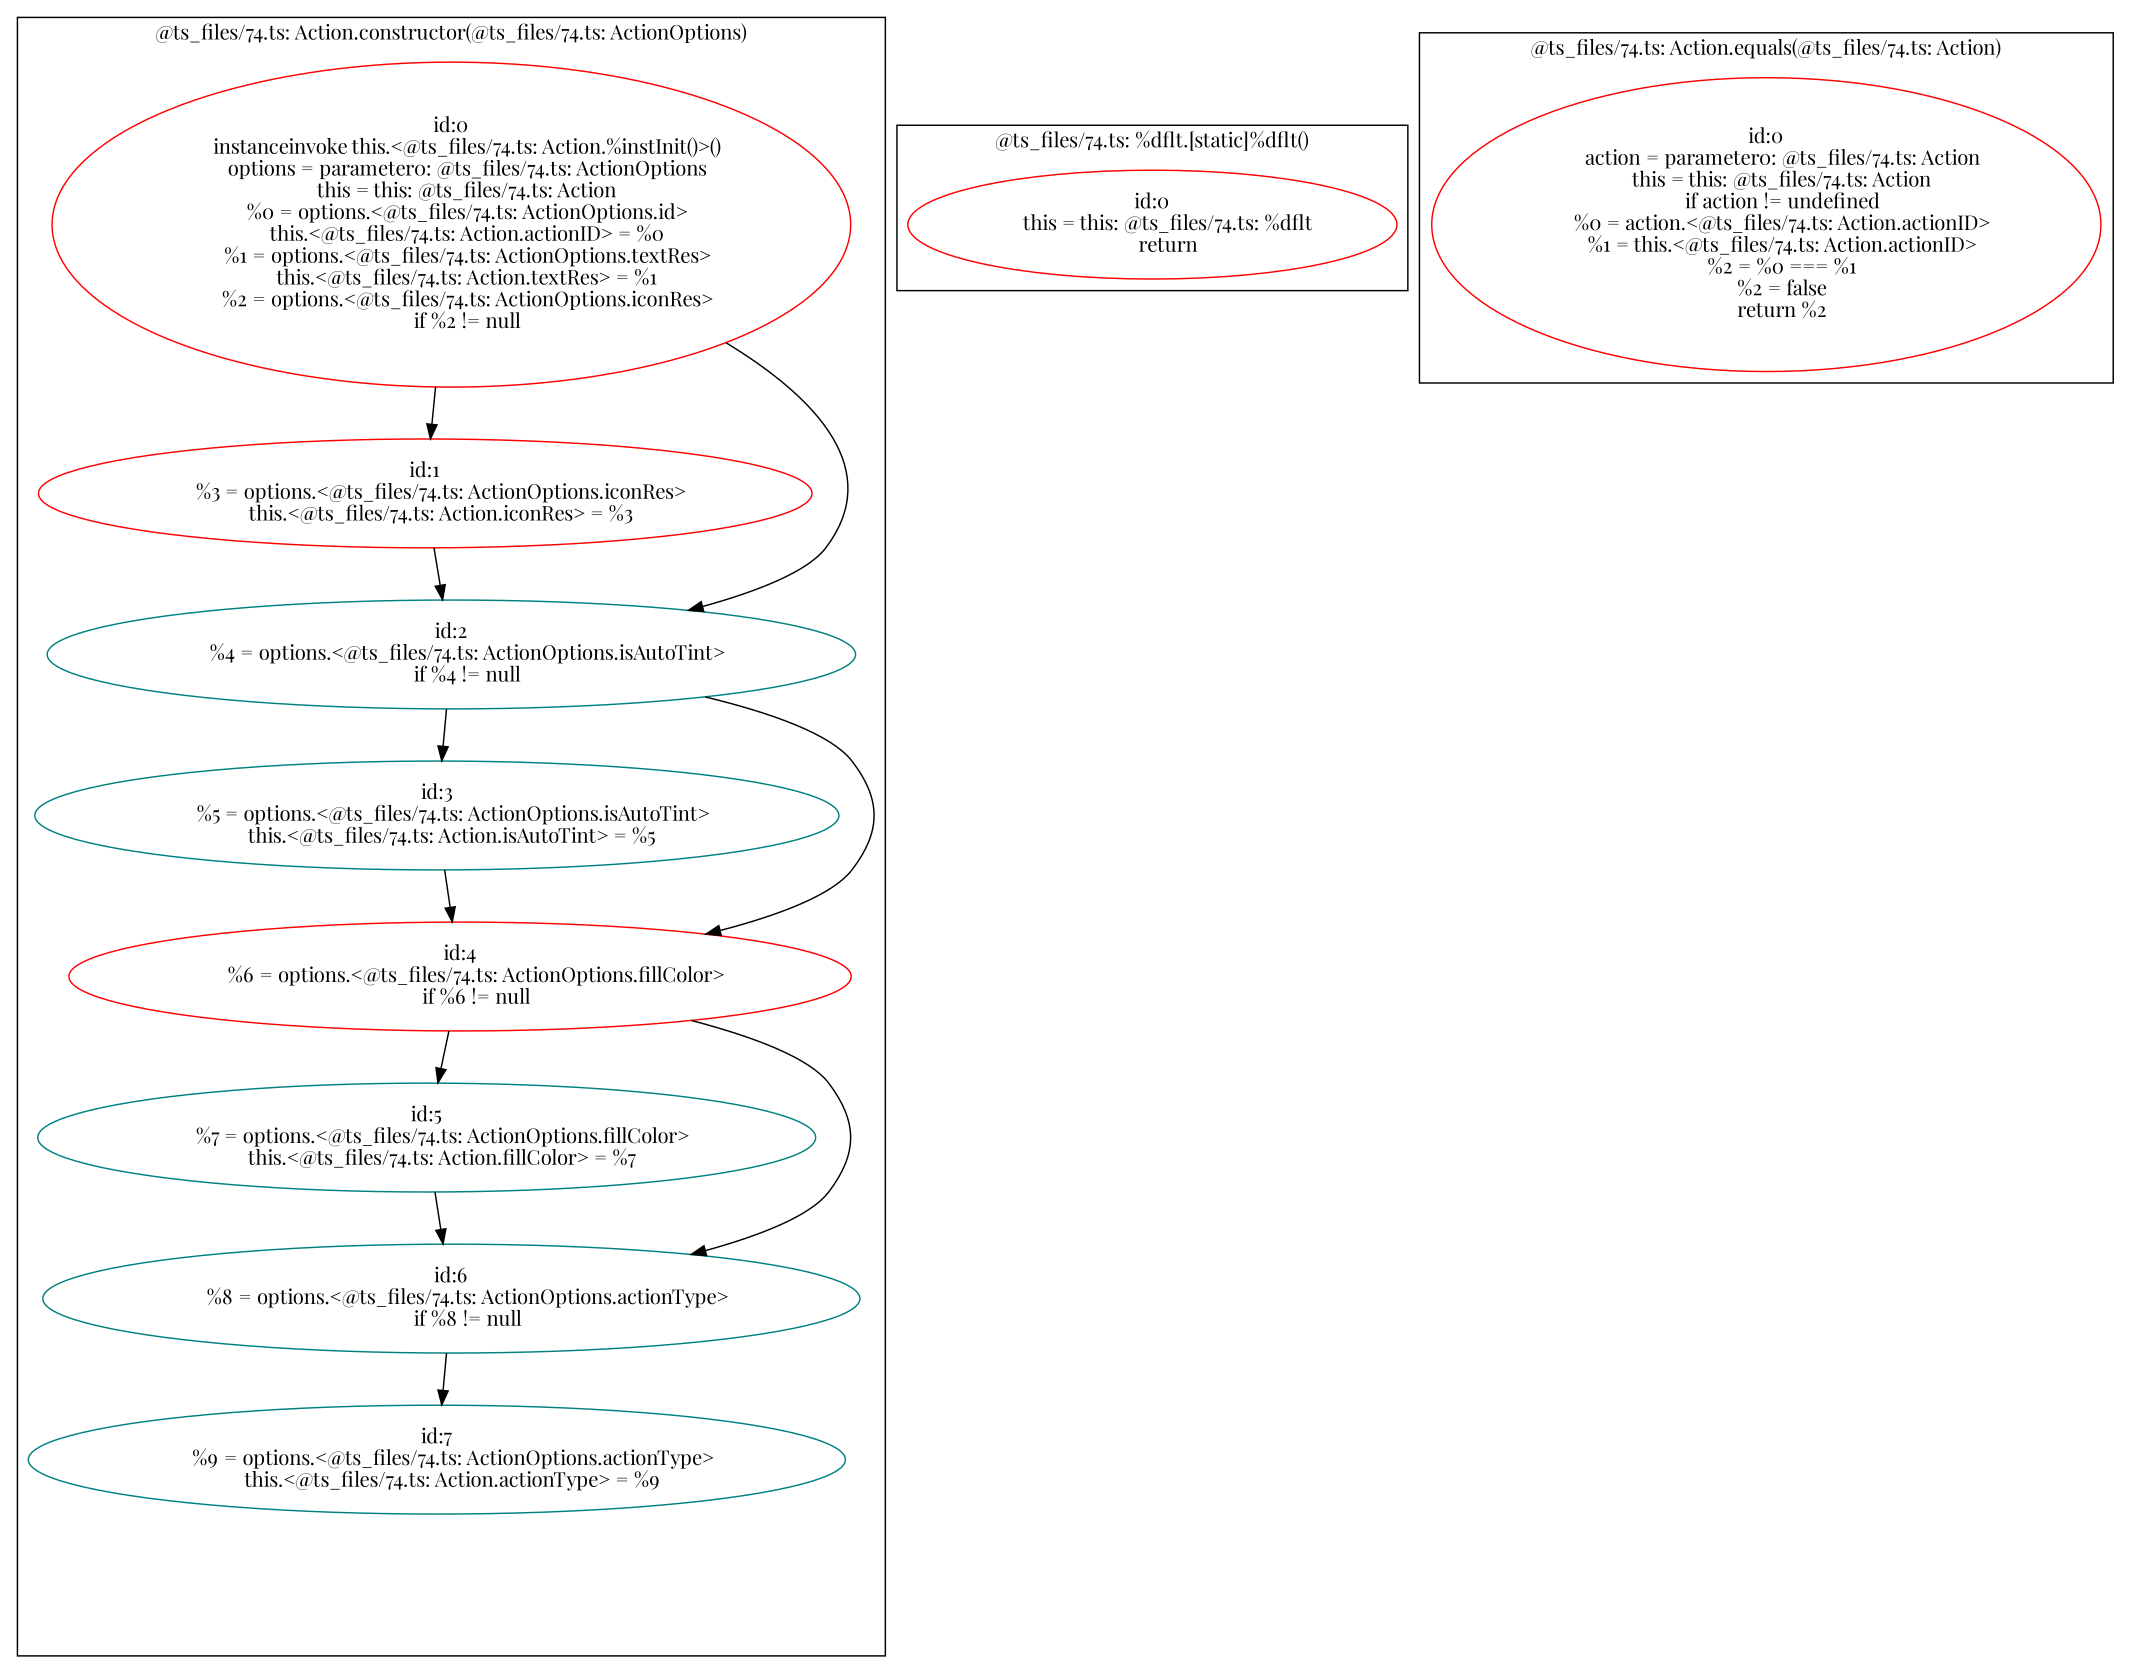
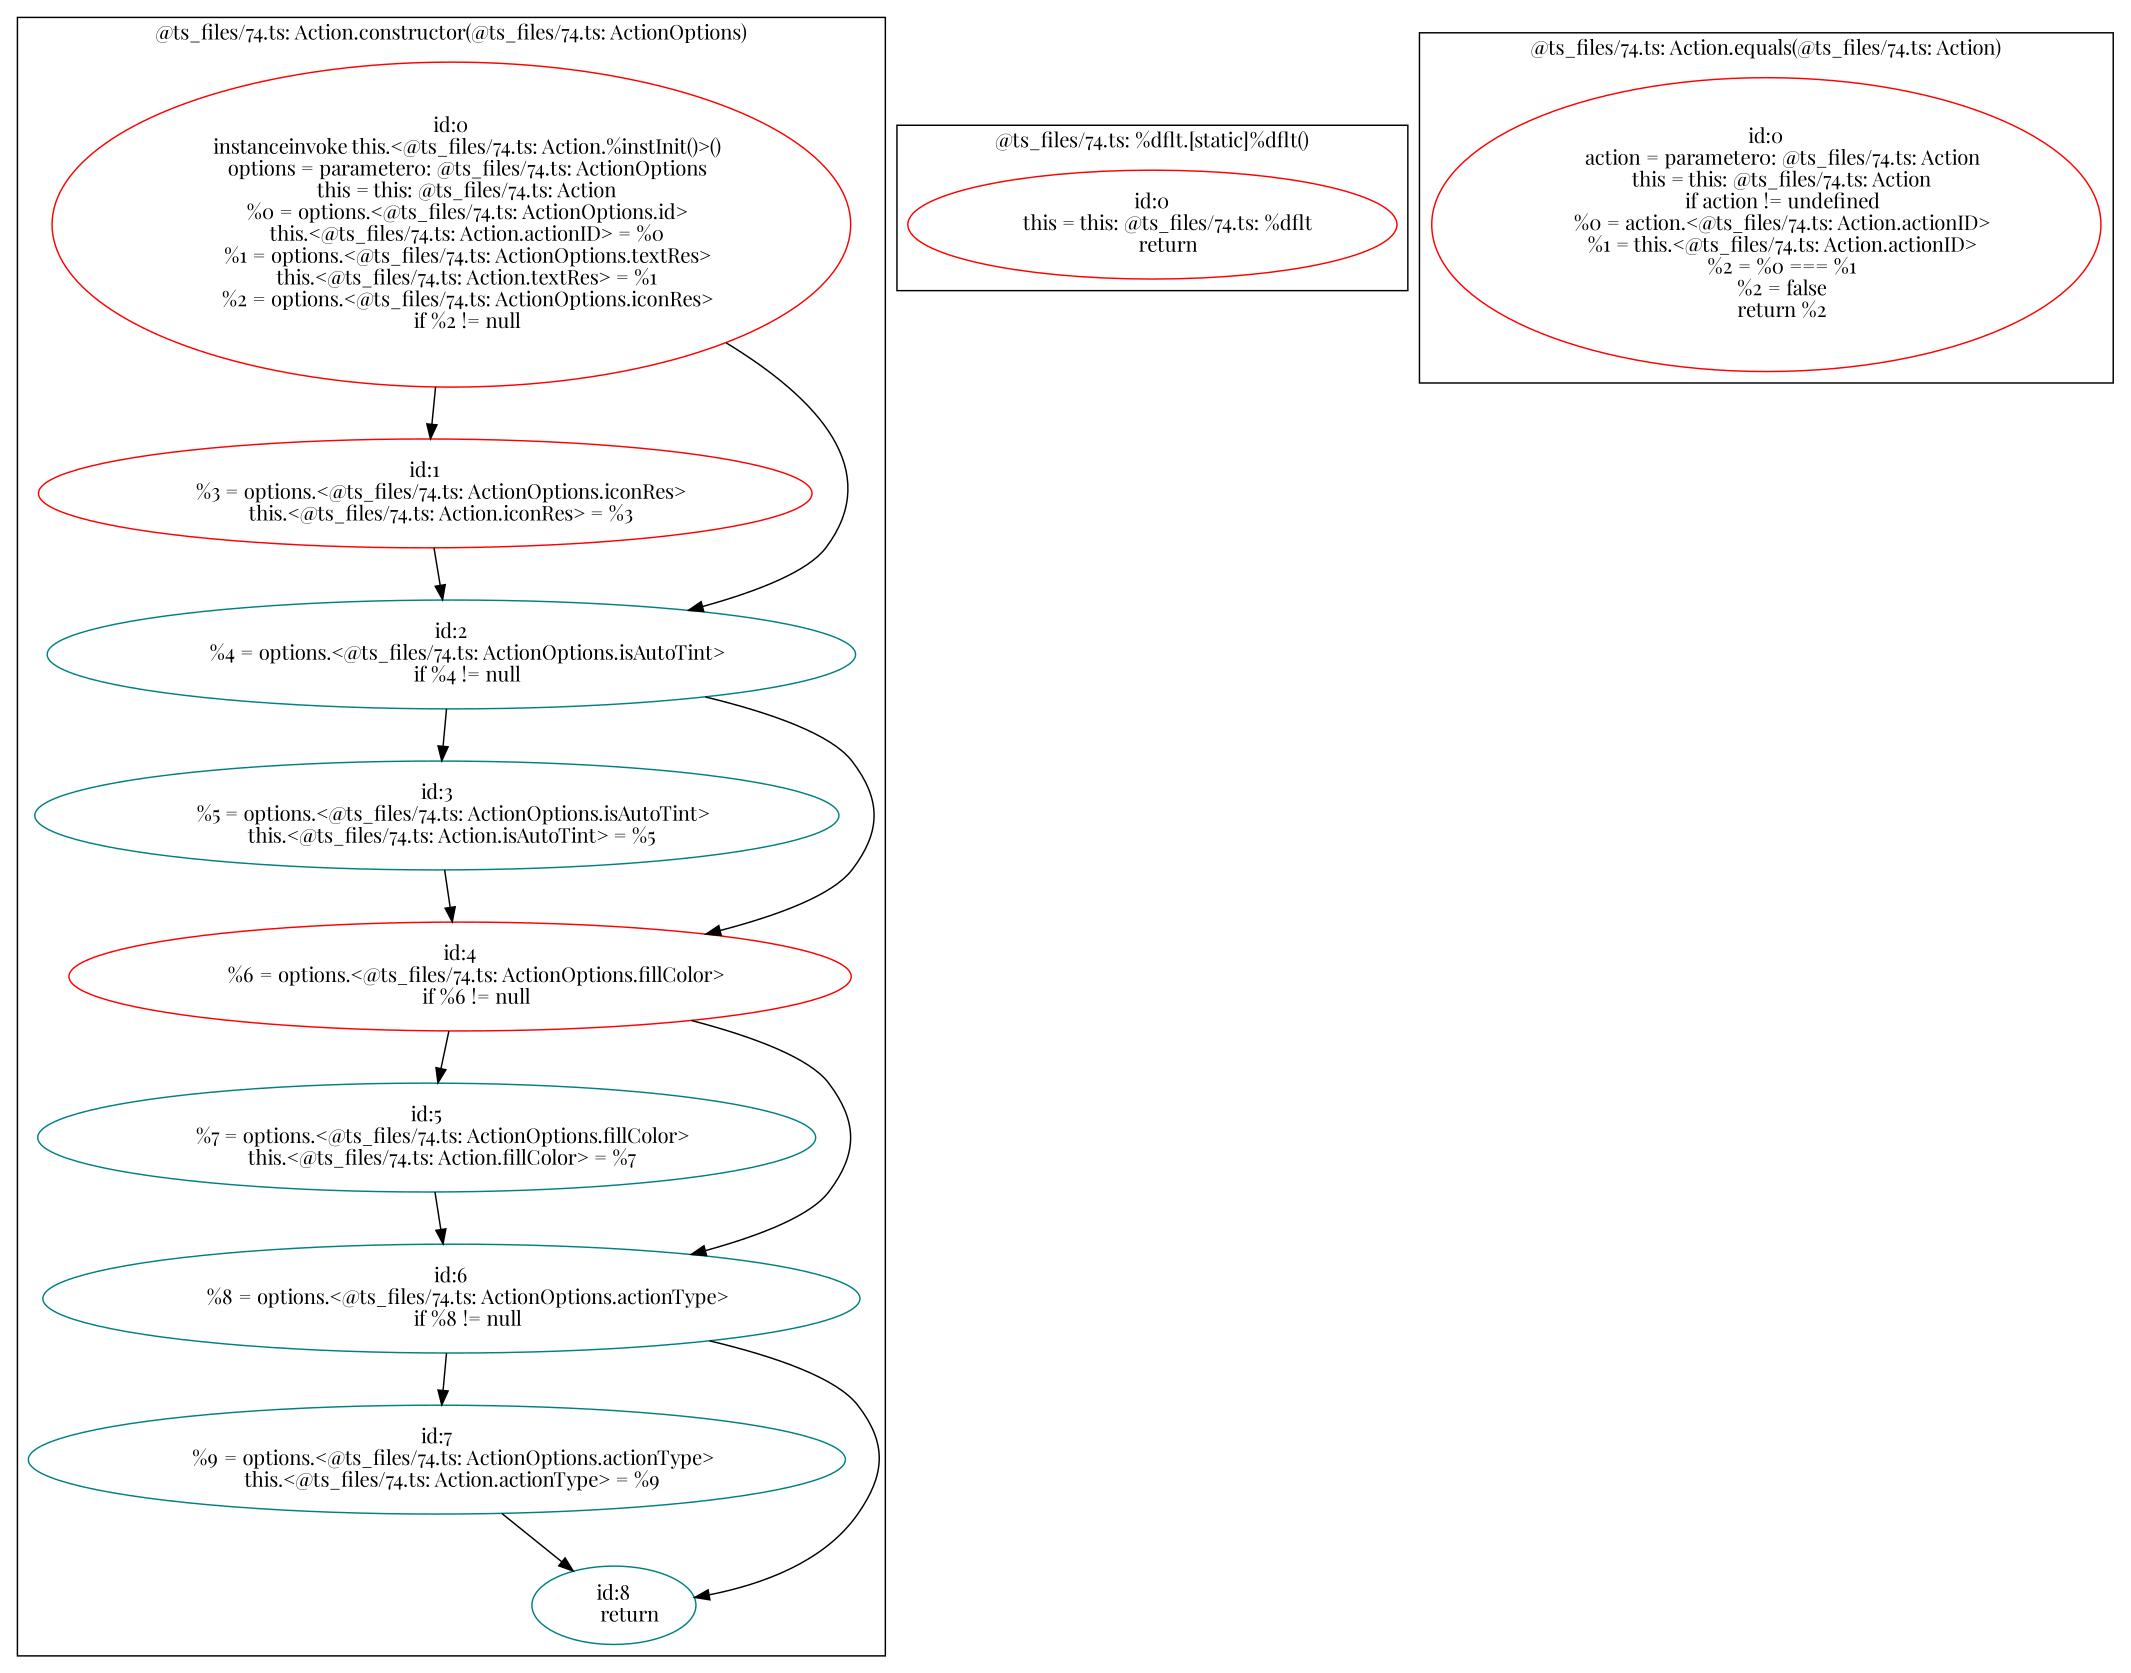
none -> (614, 1605)
